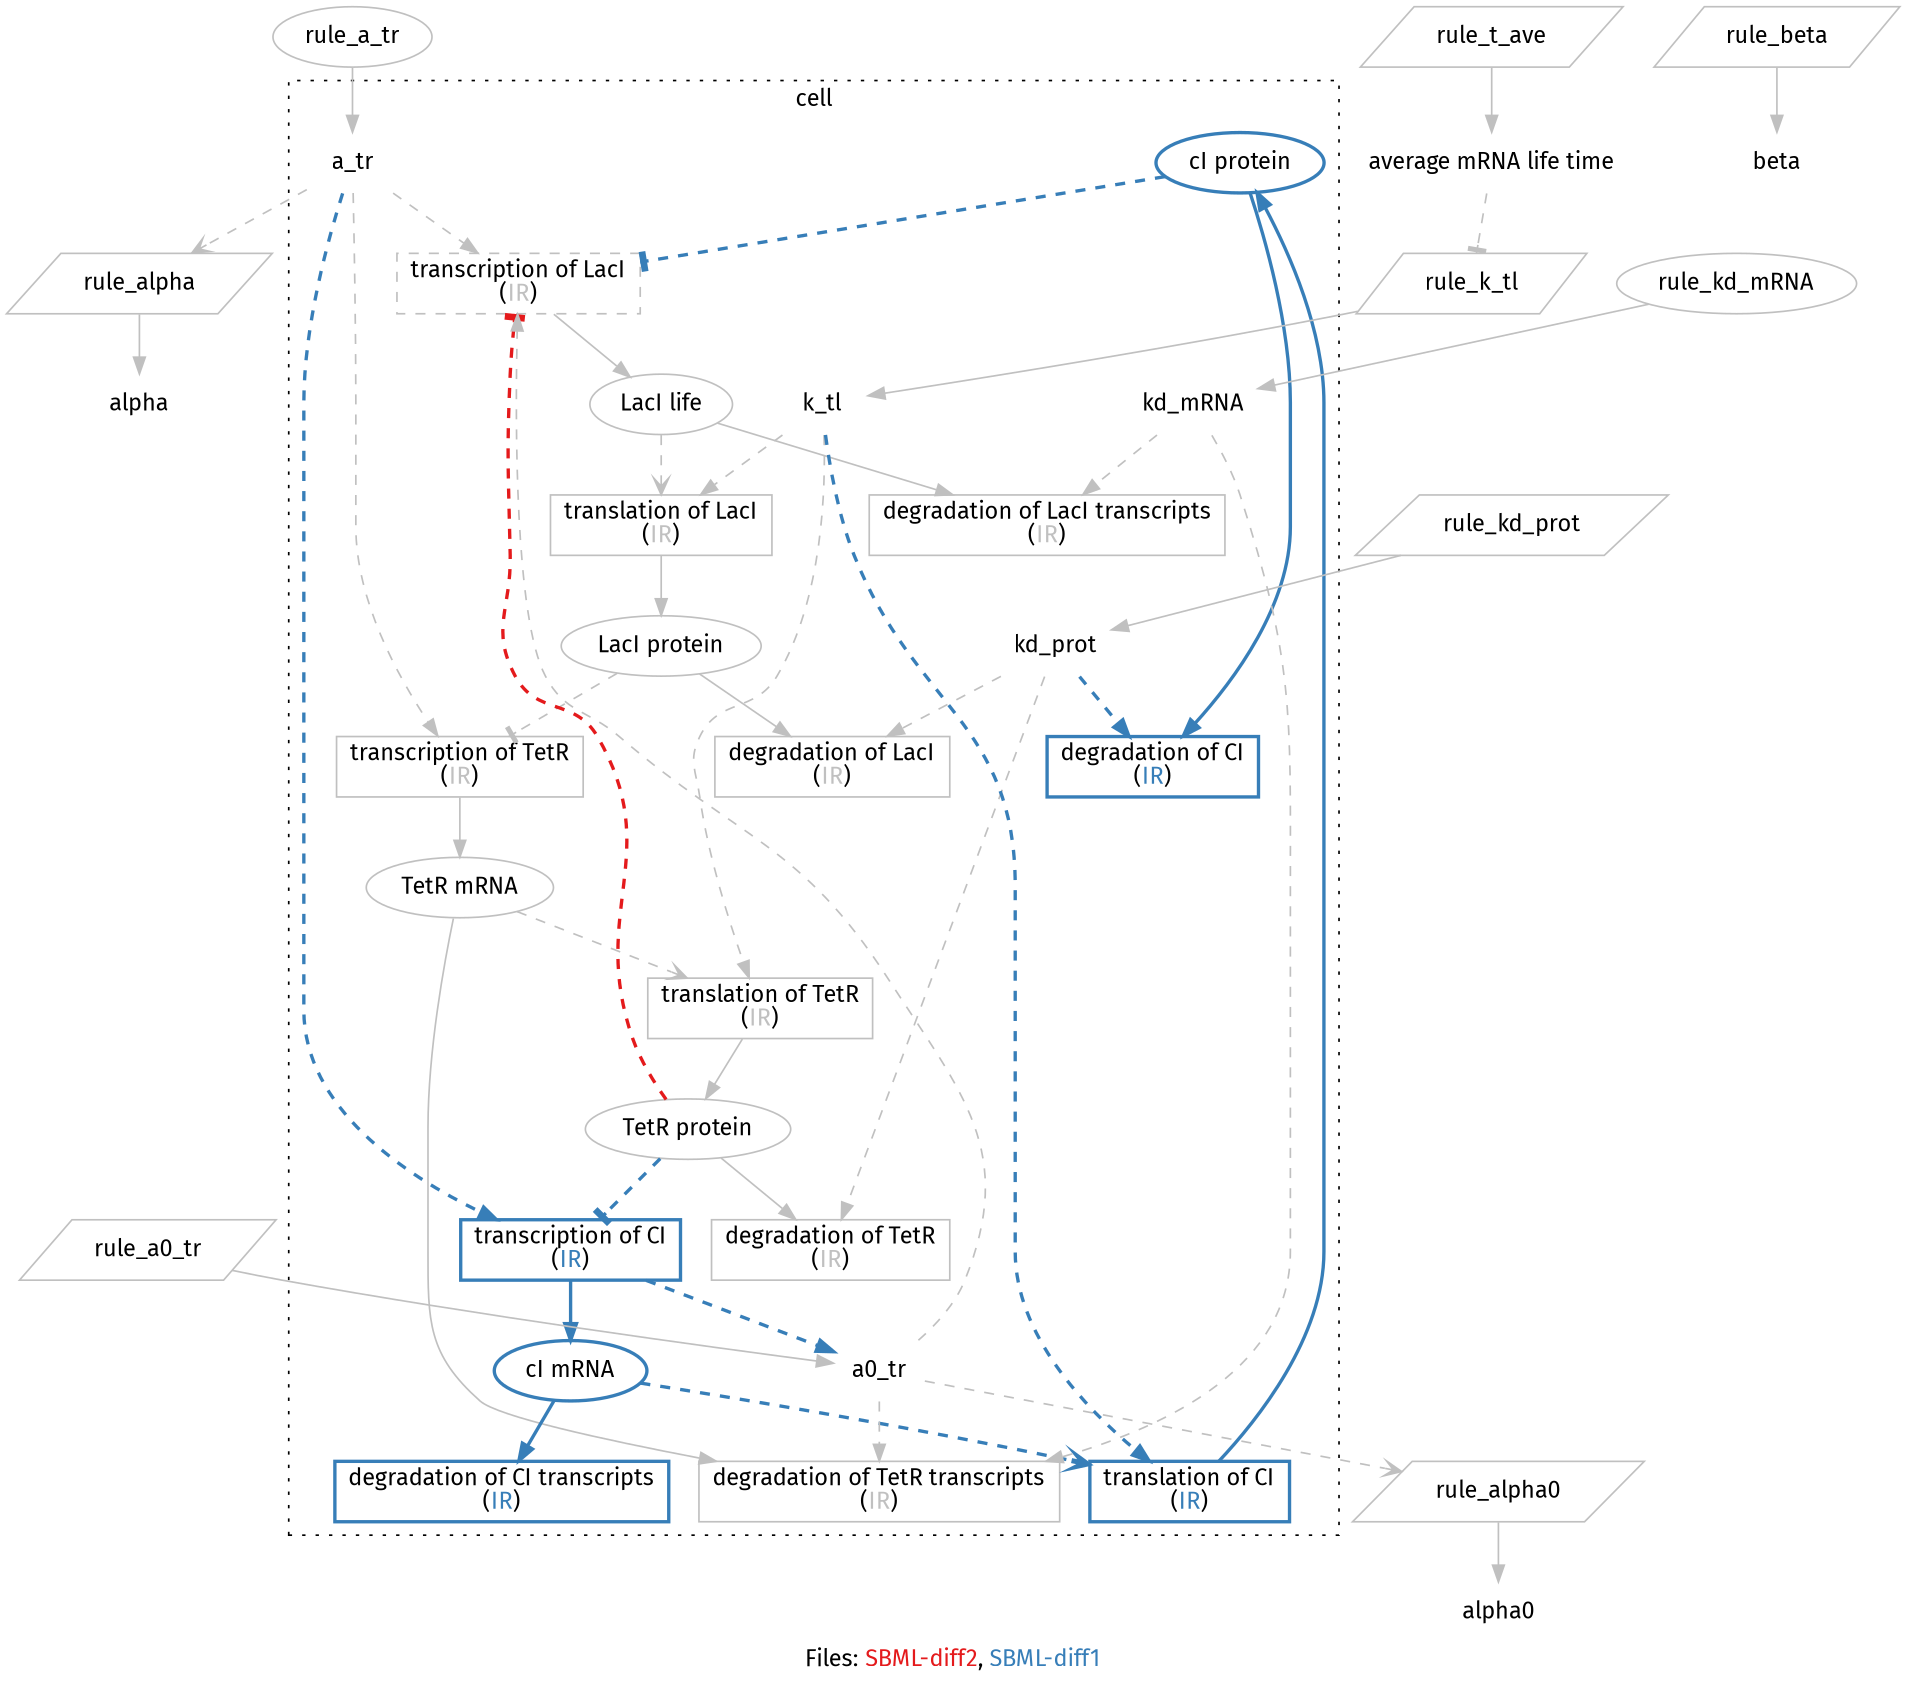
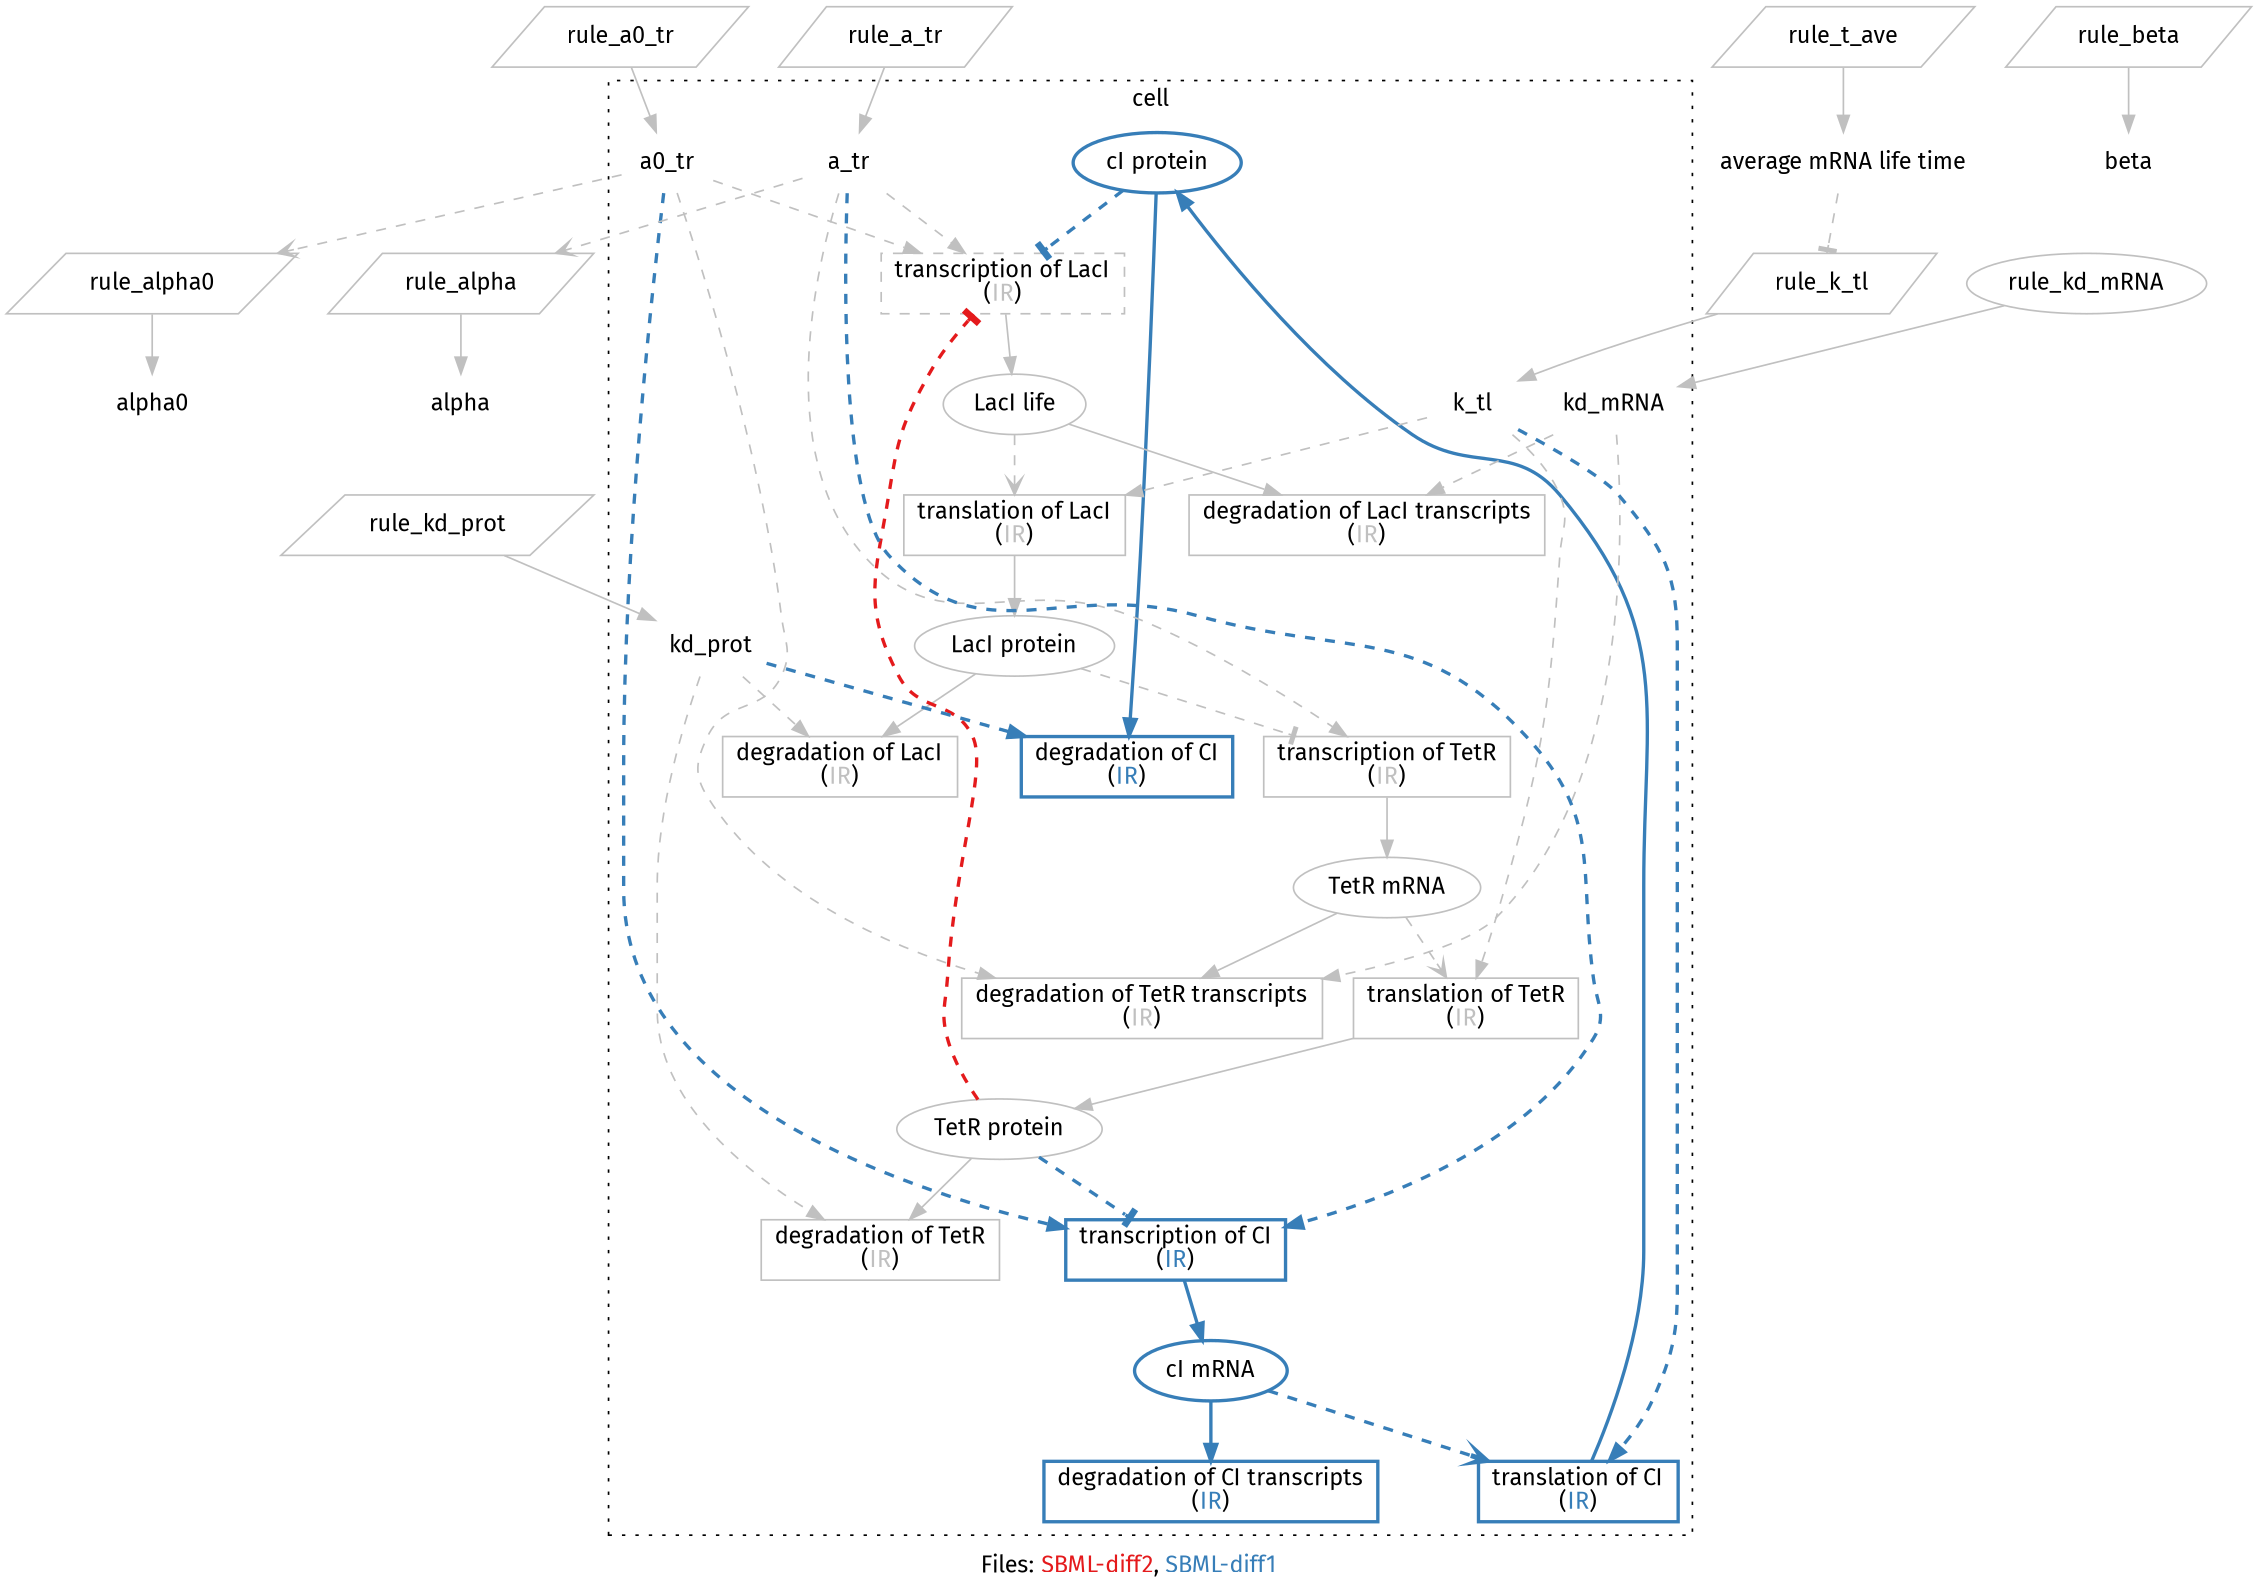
(352, 37) -> (895, 37)
(732, 1313) -> (624, 831)
